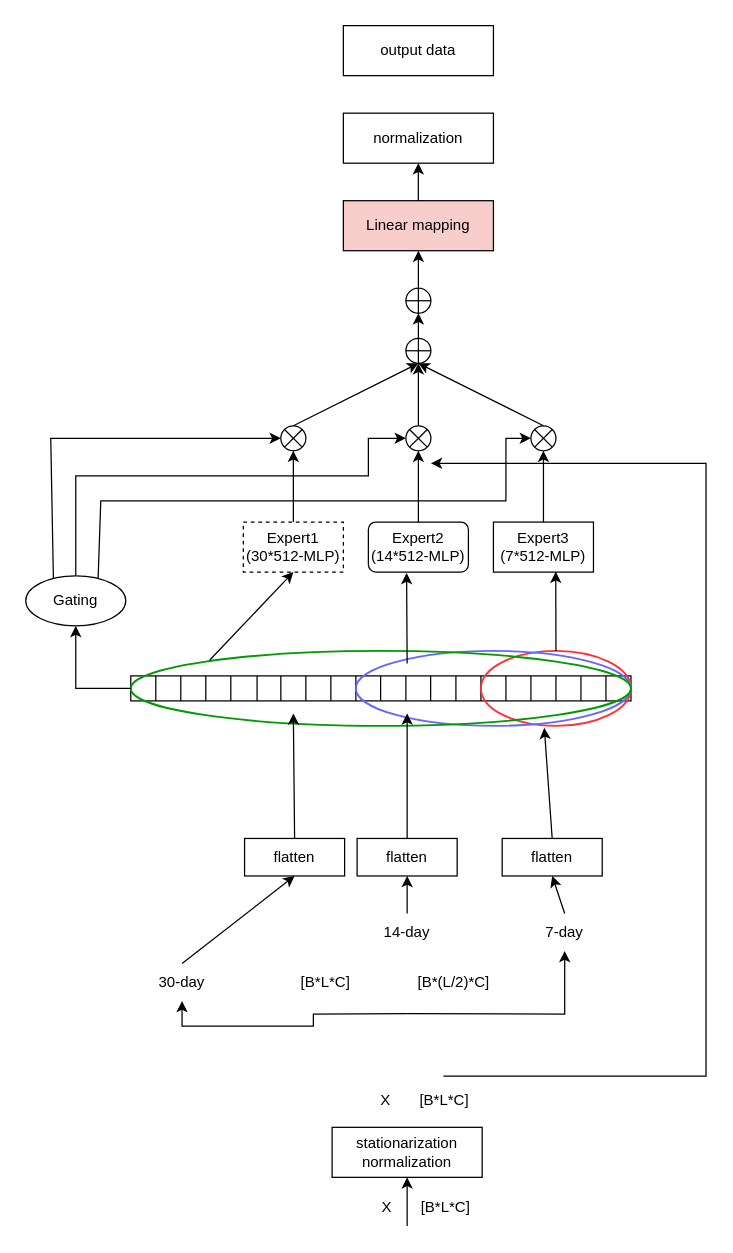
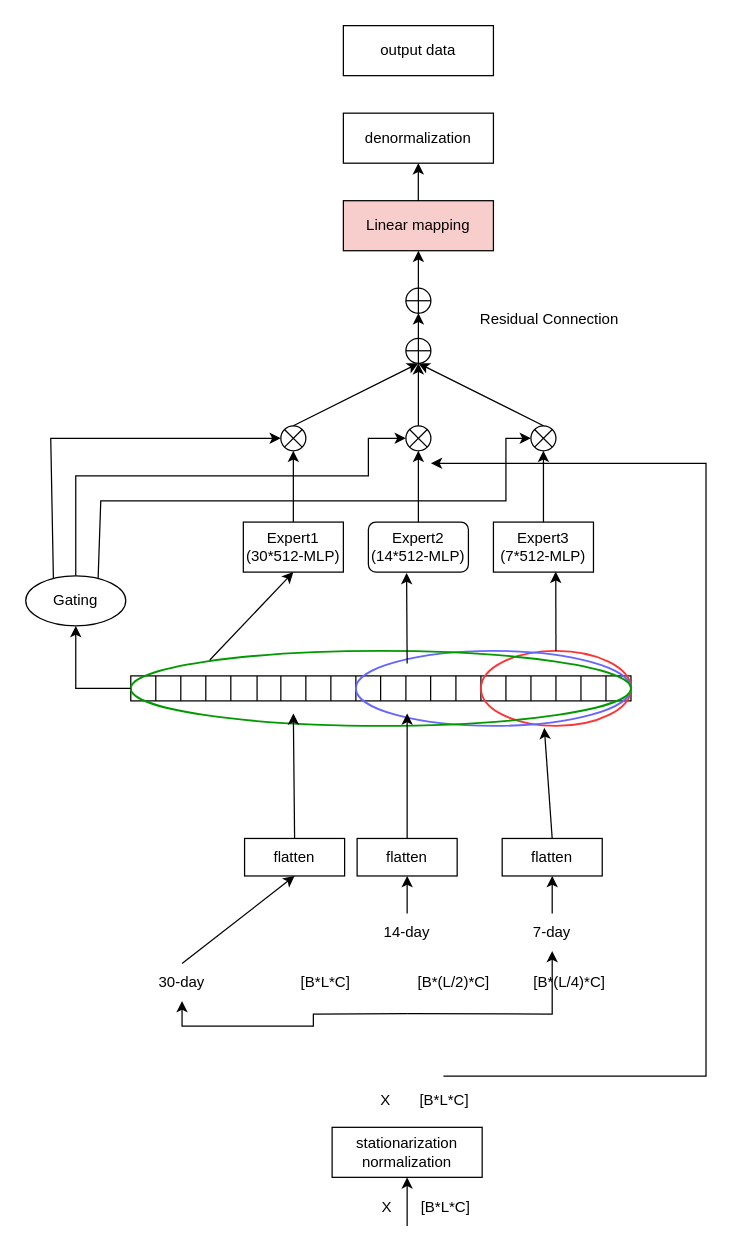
(418, 138) -> (418, 138)
none -> (549, 319)
(293, 547) -> (293, 547)
(564, 932) -> (552, 932)
none -> (569, 982)
